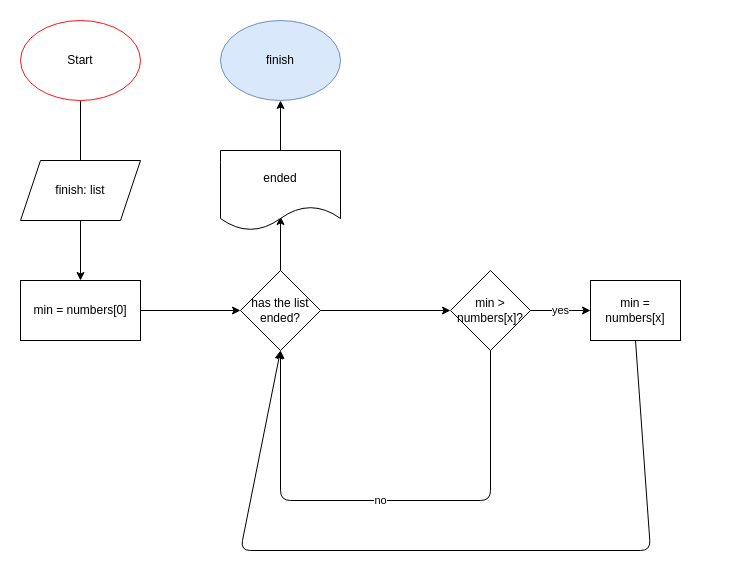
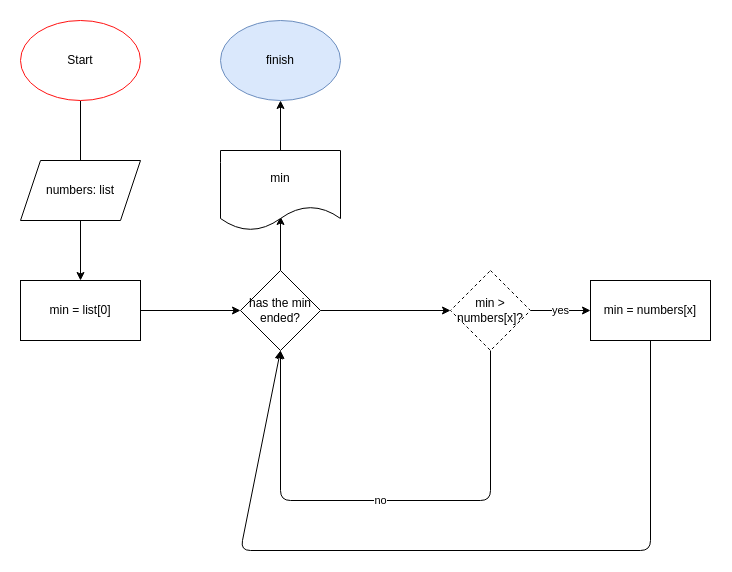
(281, 179) -> (281, 179)
(81, 191) -> (81, 191)
(81, 311) -> (81, 311)
(281, 311) -> (281, 311)
(491, 311) -> (491, 311)
(636, 311) -> (651, 311)
